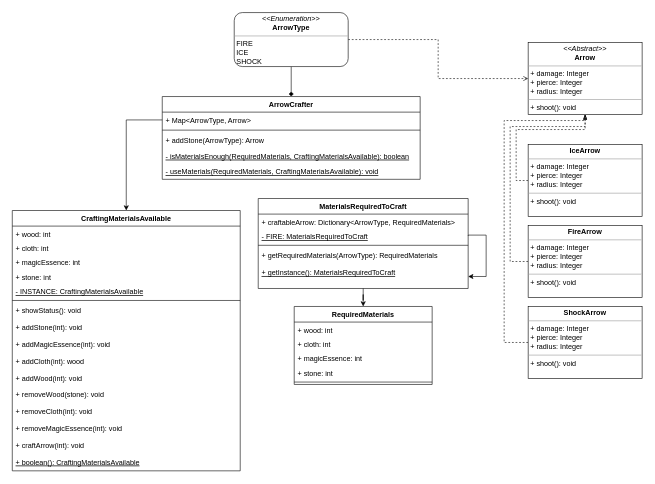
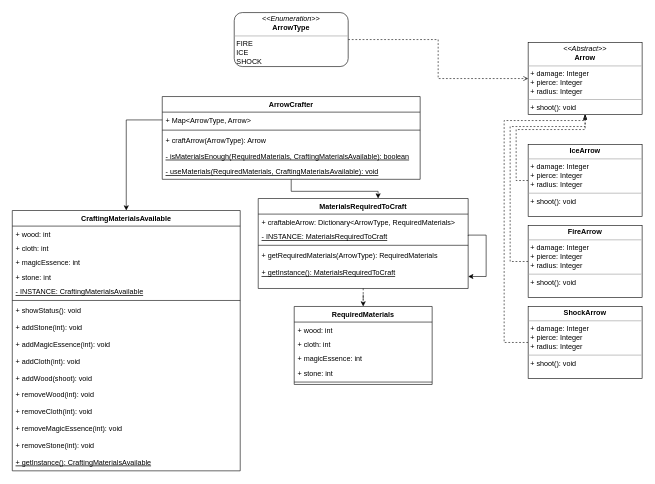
(291, 91) -> none
(219, 140) -> (223, 140)
none -> (378, 191)
(320, 236) -> (329, 236)
(363, 298) -> (363, 298)
(53, 361) -> (52, 361)
(51, 378) -> (56, 378)
(62, 395) -> (57, 395)
(57, 445) -> (59, 445)
(85, 462) -> (94, 462)
